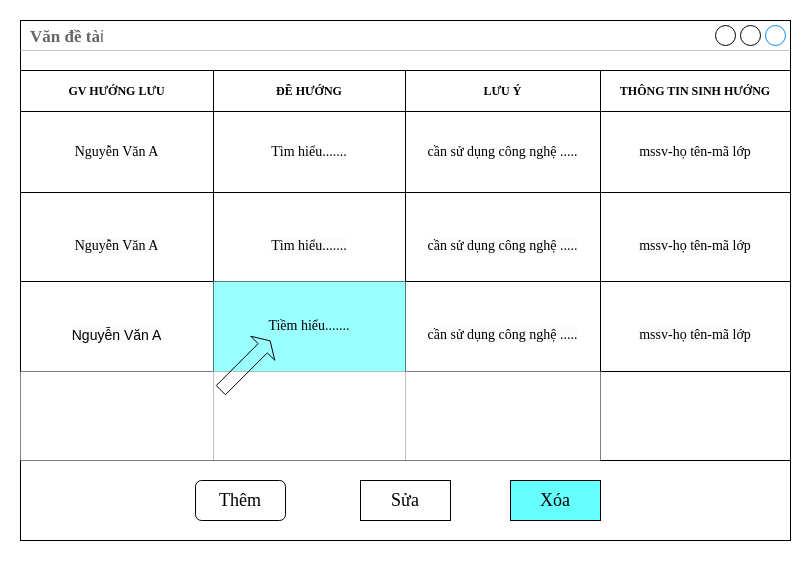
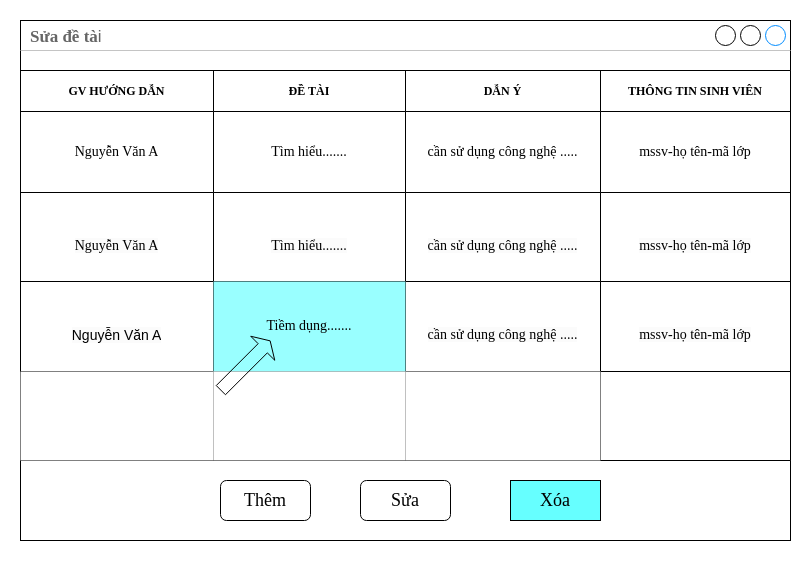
(71, 38) -> (71, 38)
(117, 92) -> (117, 92)
(310, 92) -> (310, 92)
(503, 92) -> (503, 92)
(696, 92) -> (696, 92)
(310, 327) -> (310, 327)
(241, 501) -> (266, 501)
(406, 501) -> (406, 501)
